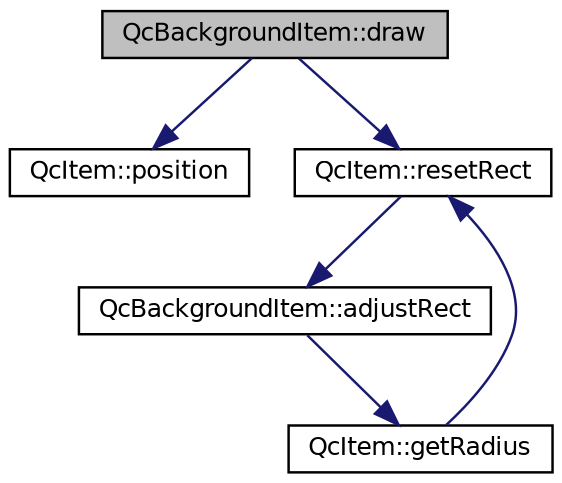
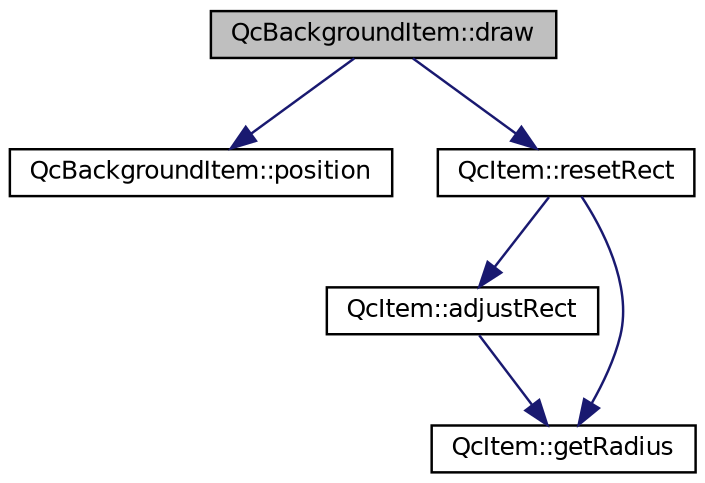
(130, 173) -> (201, 173)
(285, 311) -> (462, 311)
(514, 324) -> (622, 299)
